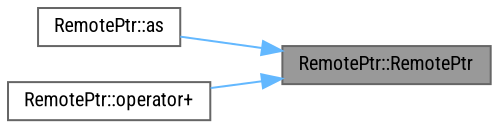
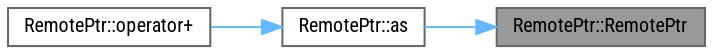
(236, 85) -> (236, 27)
